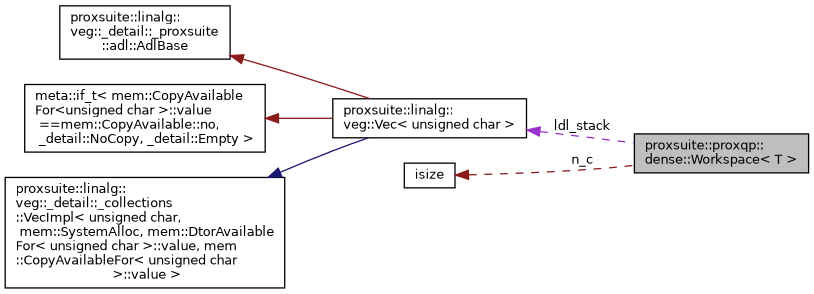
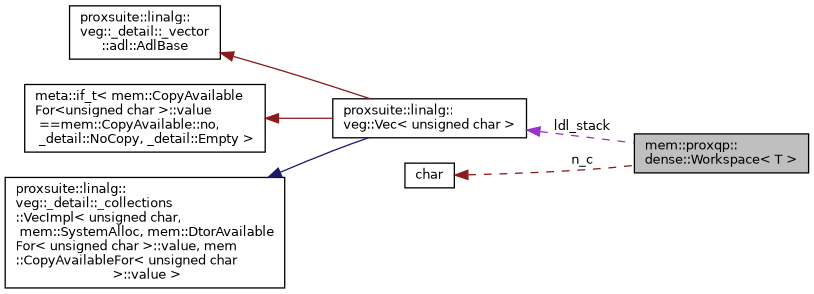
(145, 32) -> (145, 32)
(721, 153) -> (721, 153)
(430, 175) -> (430, 175)
